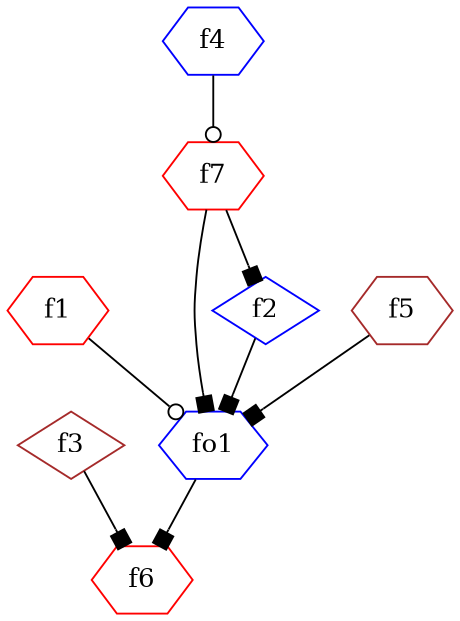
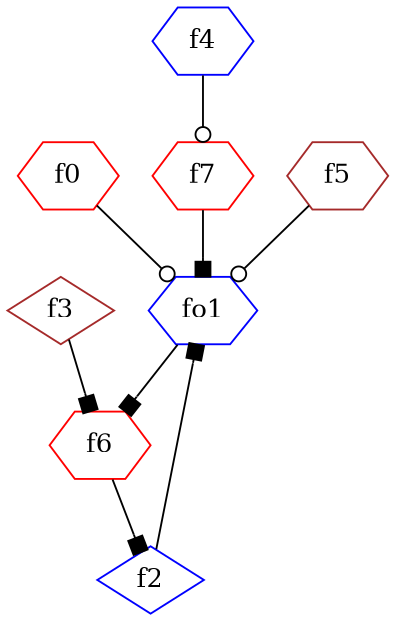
(237, 238) -> (123, 507)
(58, 311) -> (68, 176)
(316, 372) -> (277, 237)
